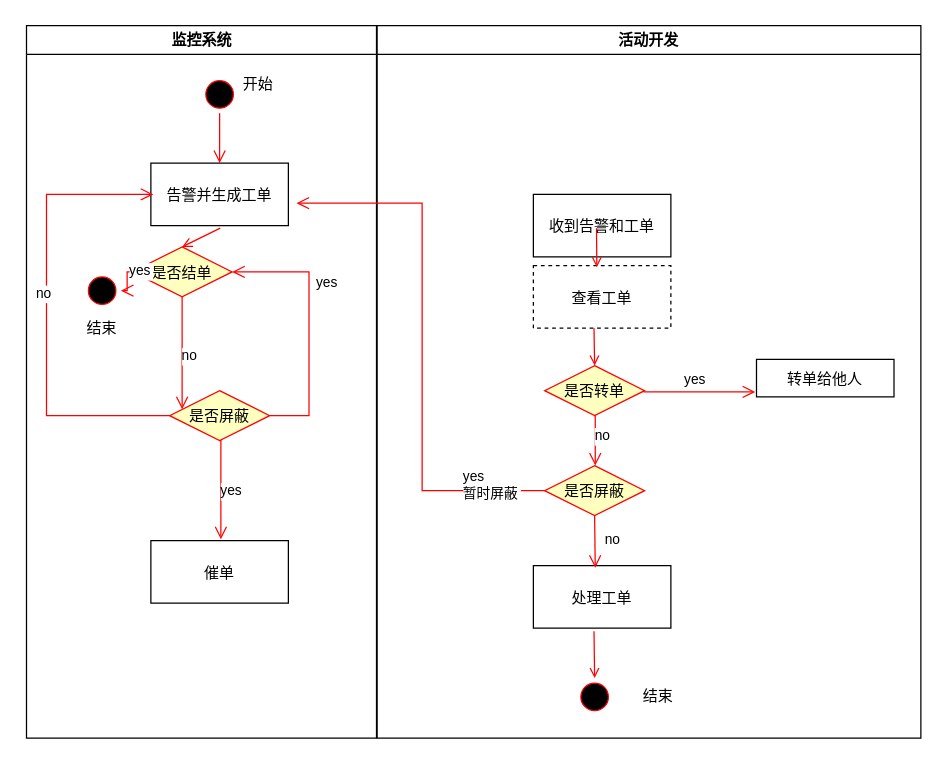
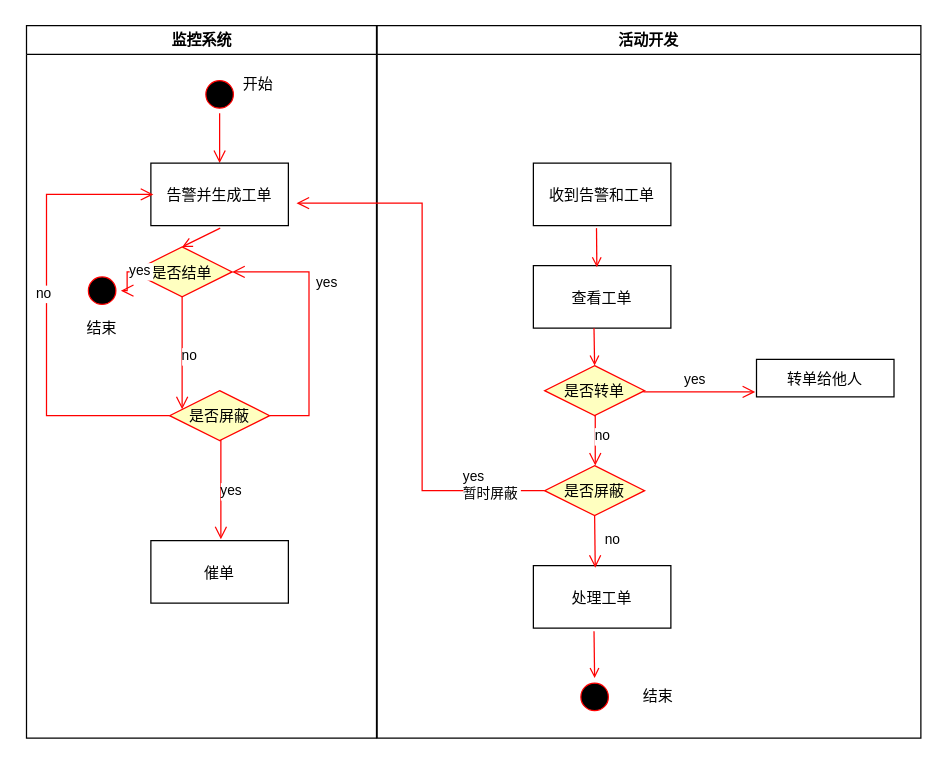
(602, 226) -> (602, 194)
(602, 297) -> (602, 297)
